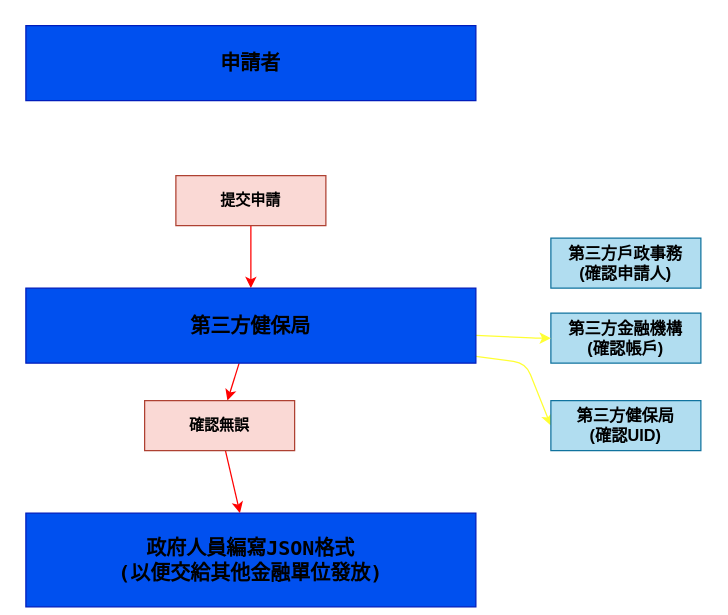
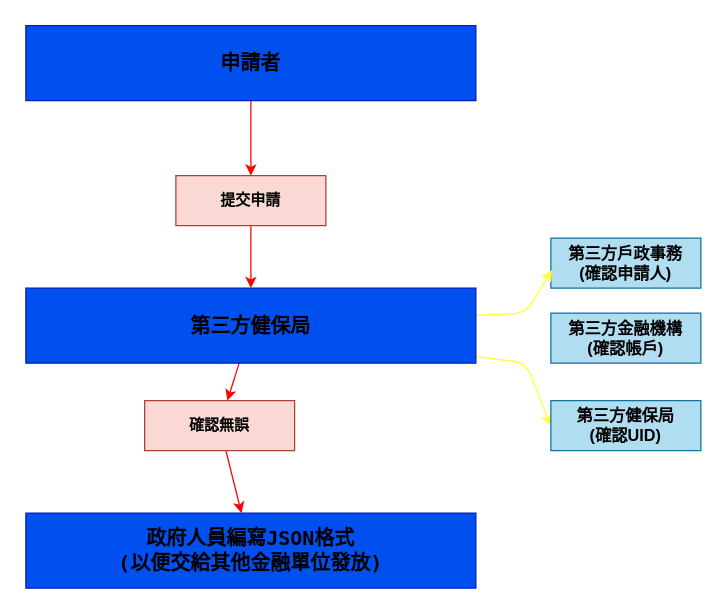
none -> (251, 134)
none -> (520, 312)
(508, 337) -> none
(251, 560) -> (251, 551)
